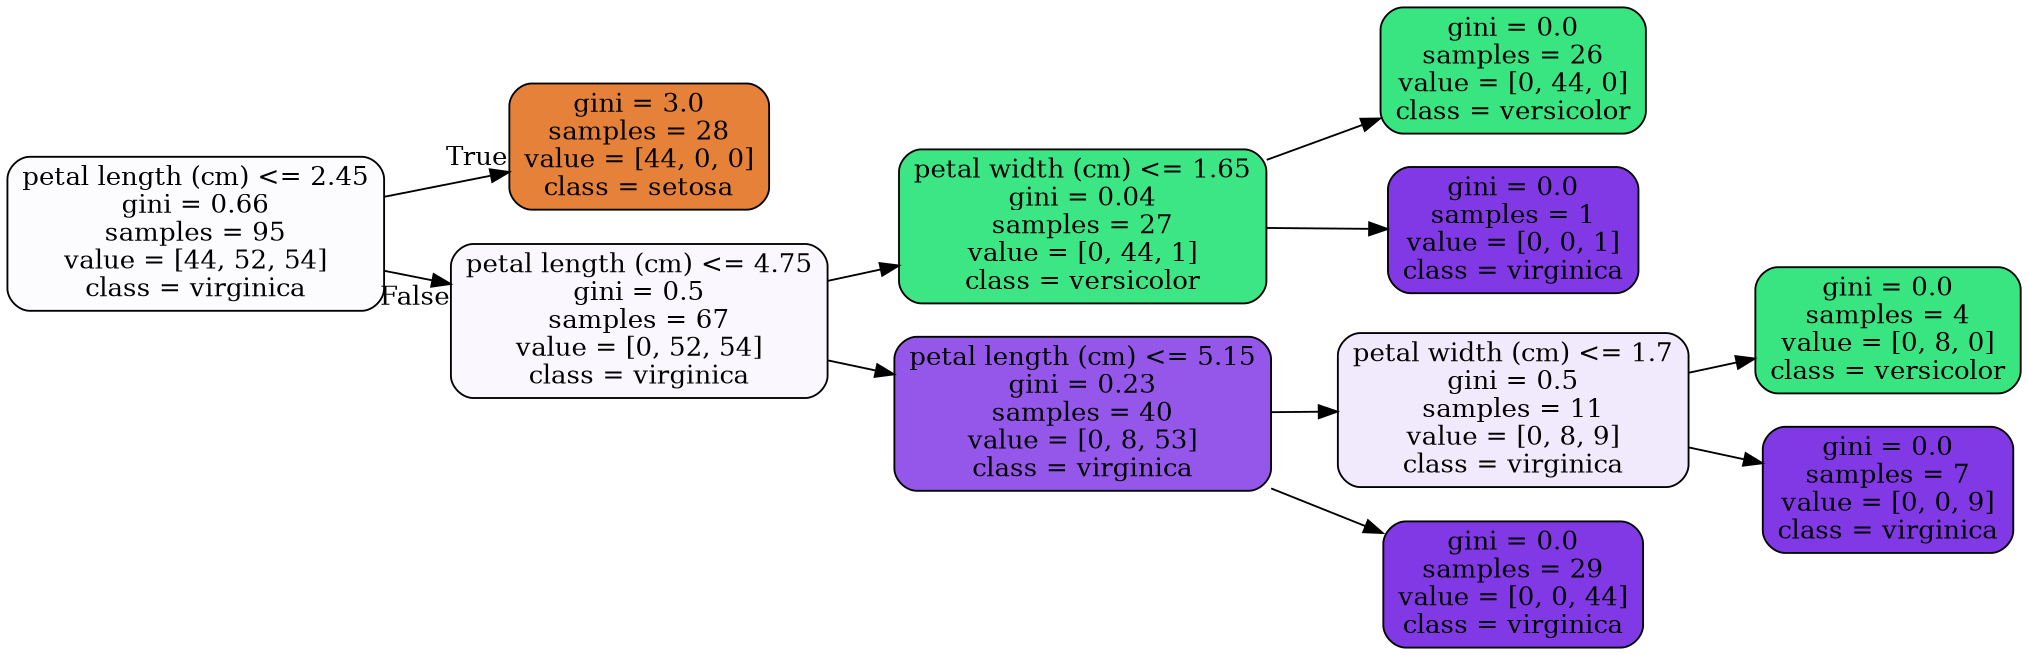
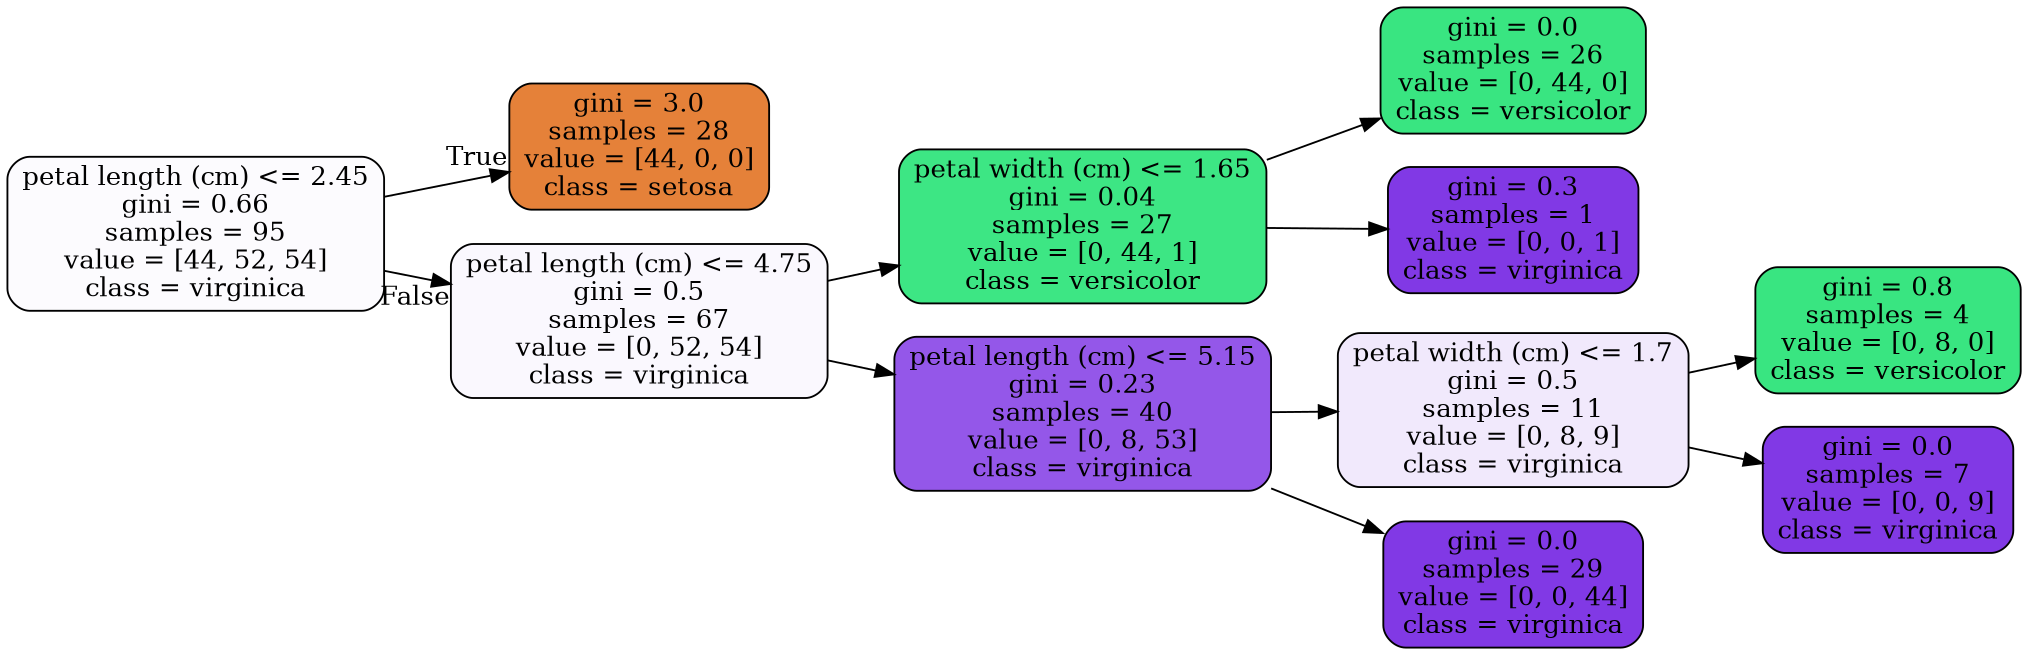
(1513, 230) -> (1513, 230)
(1888, 330) -> (1888, 330)
